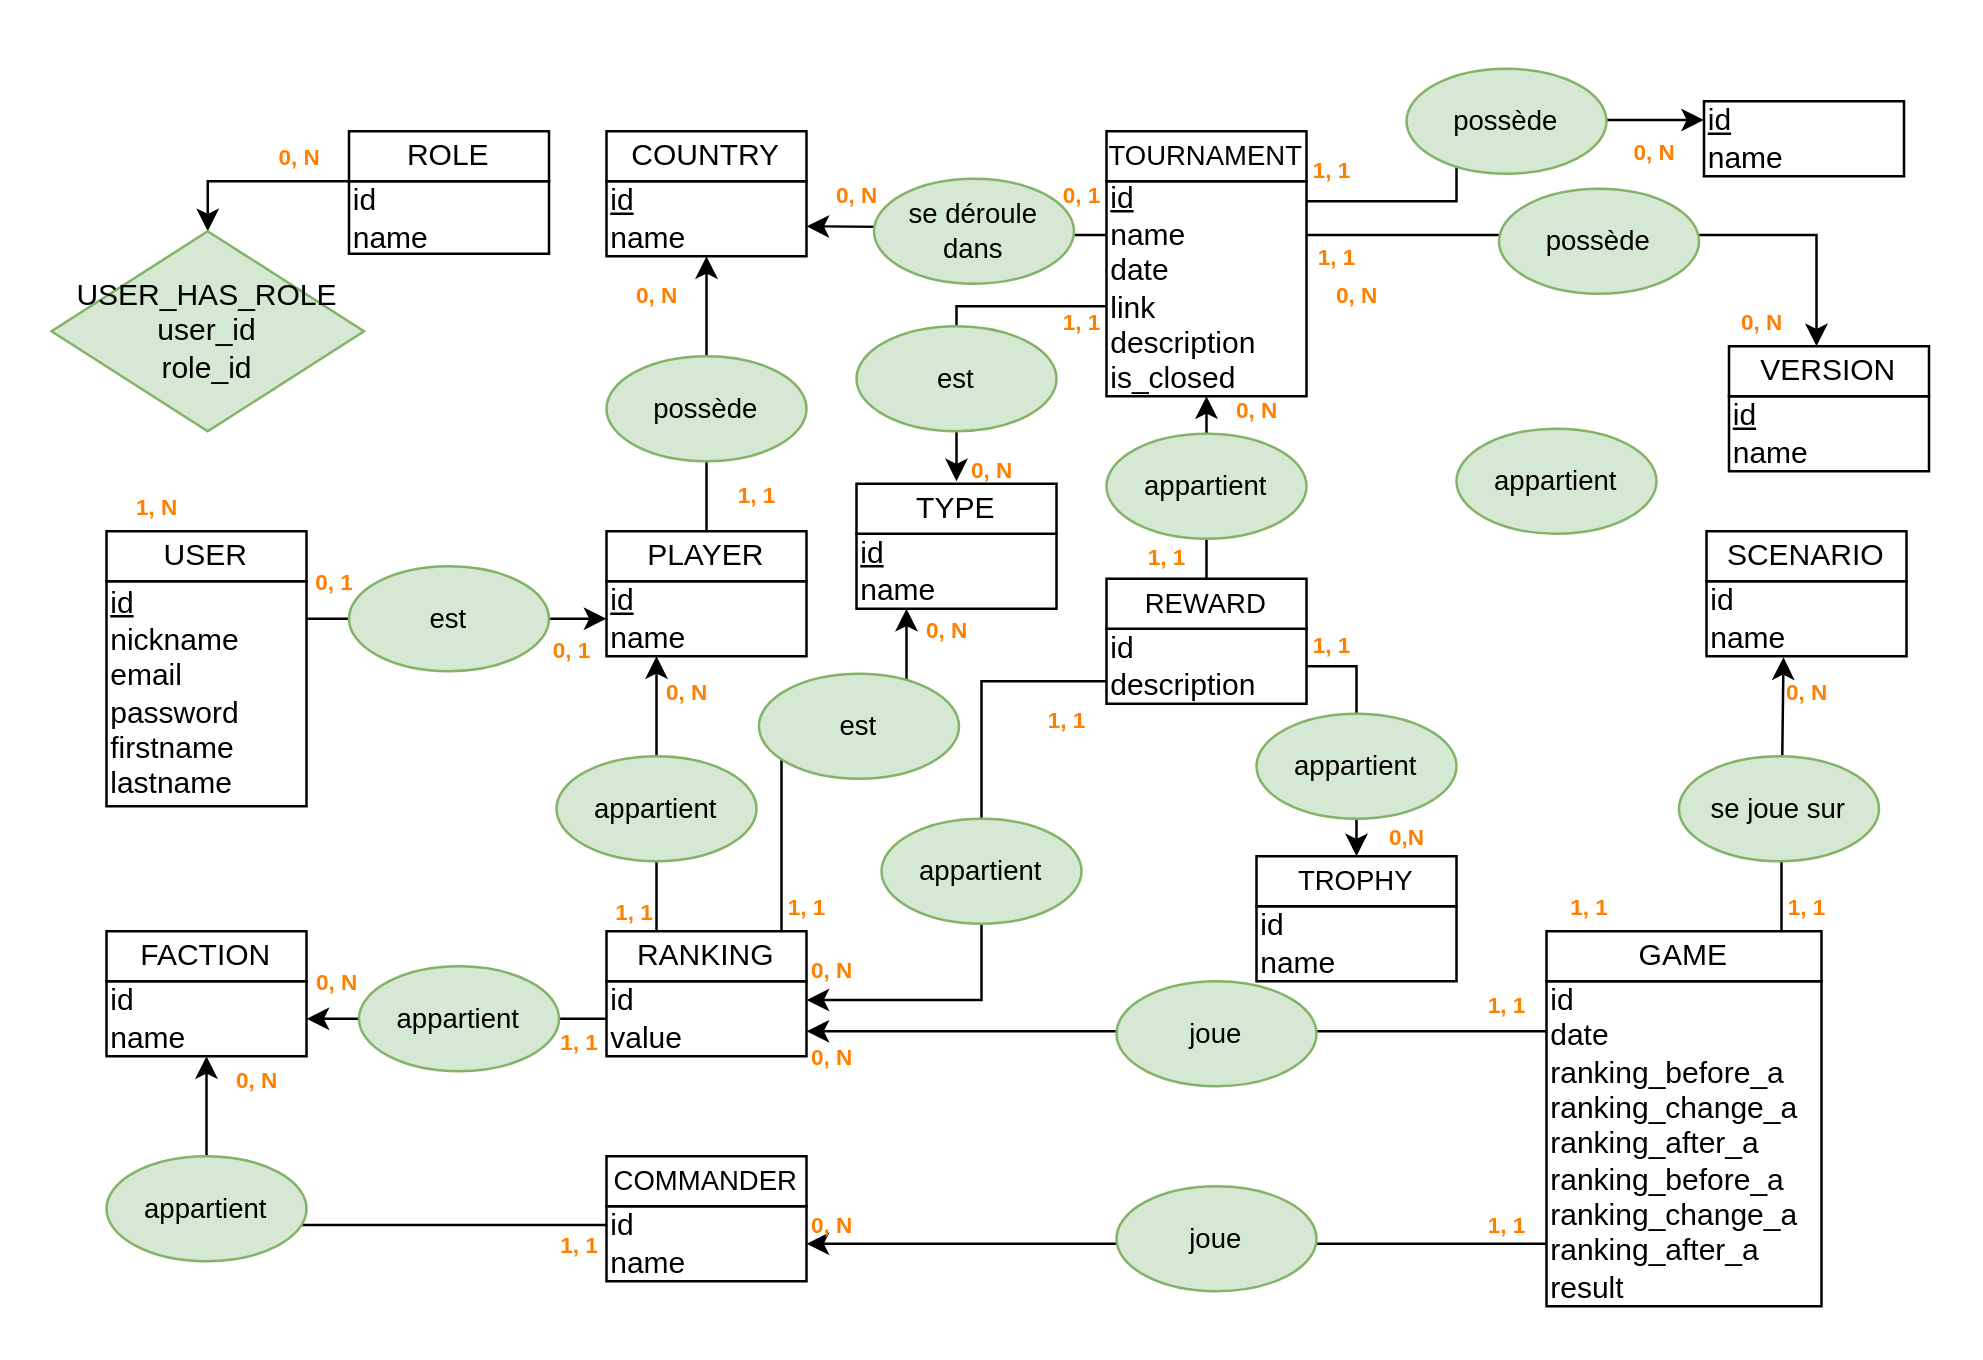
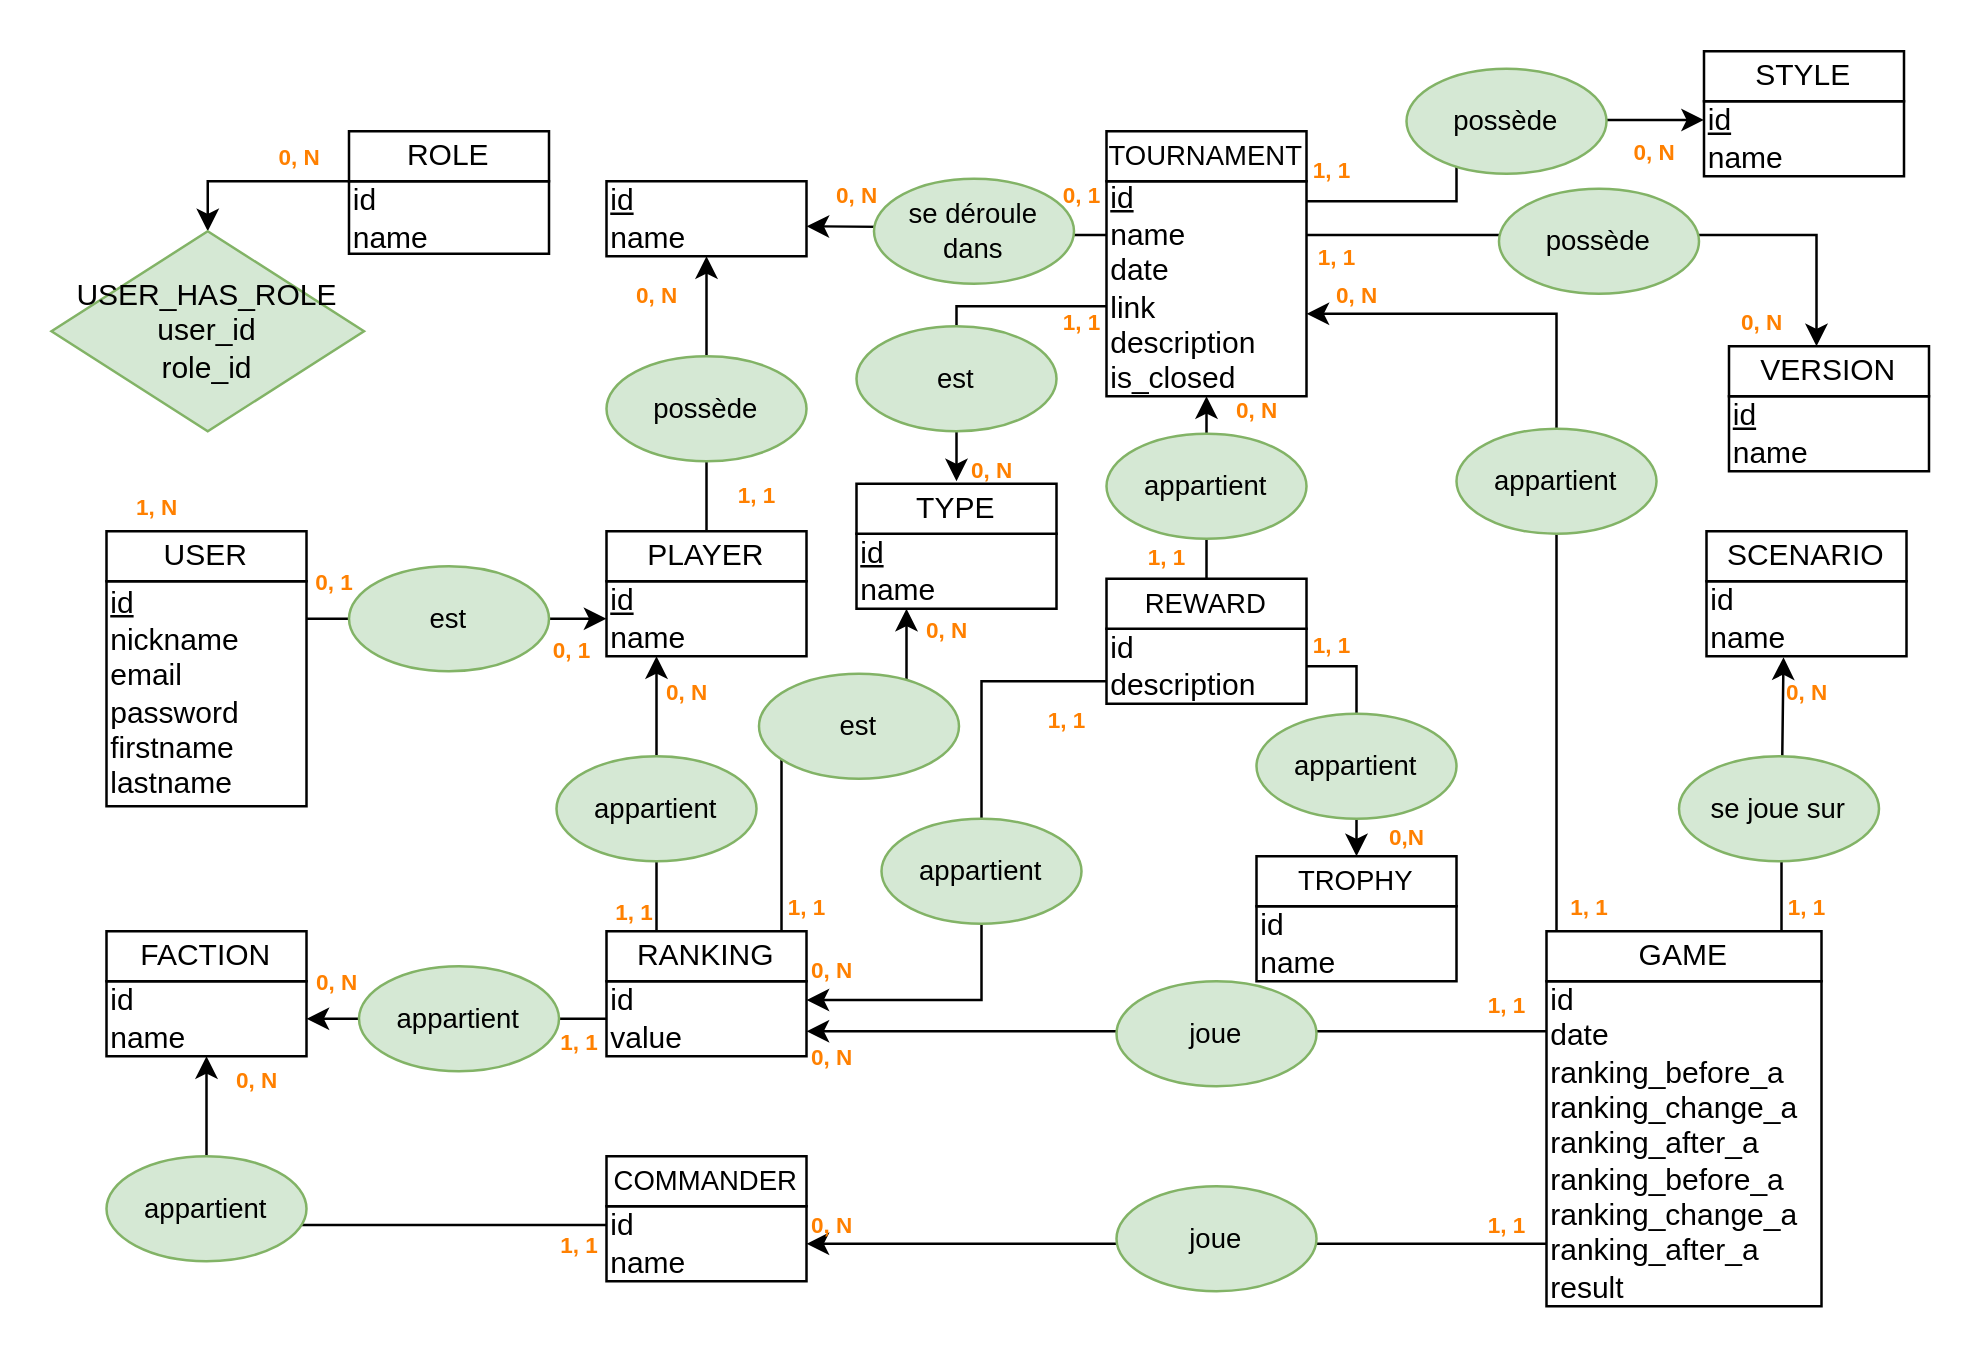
none -> (1804, 76)
(706, 156) -> none
none -> (1556, 732)
